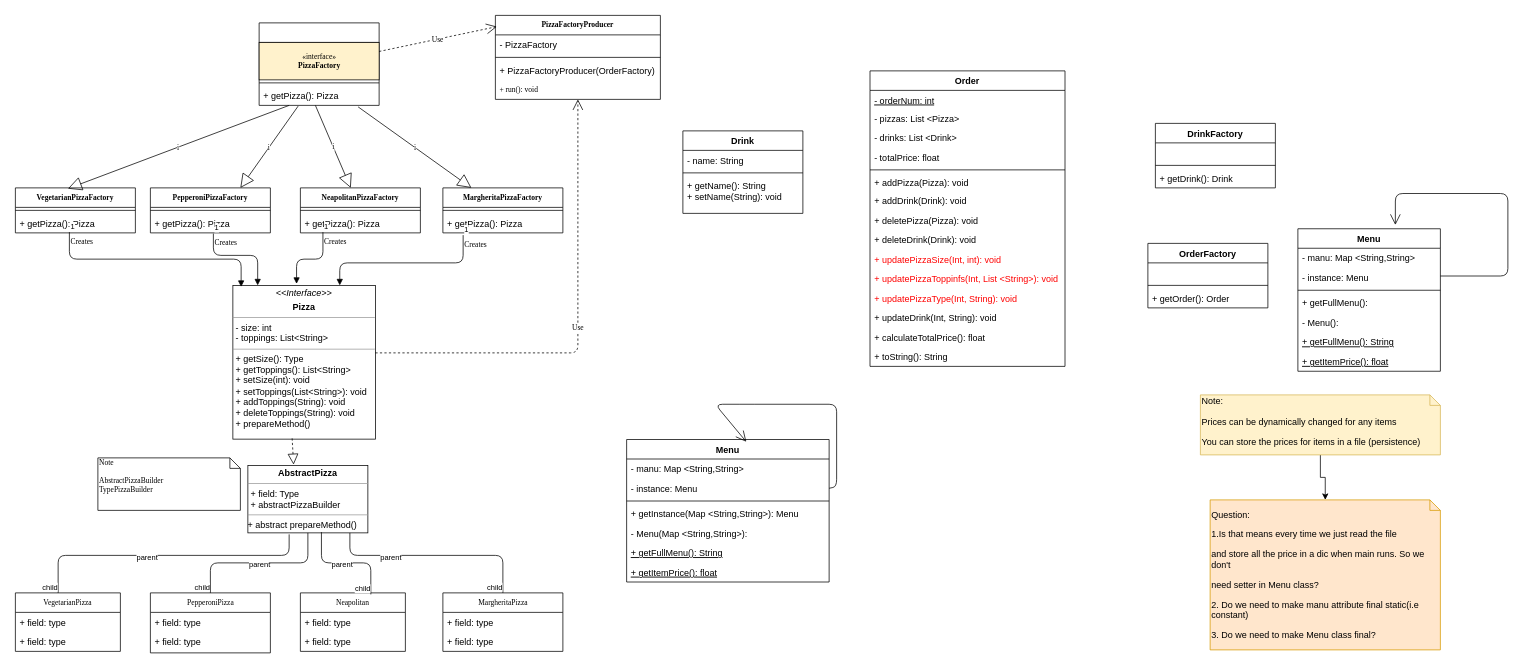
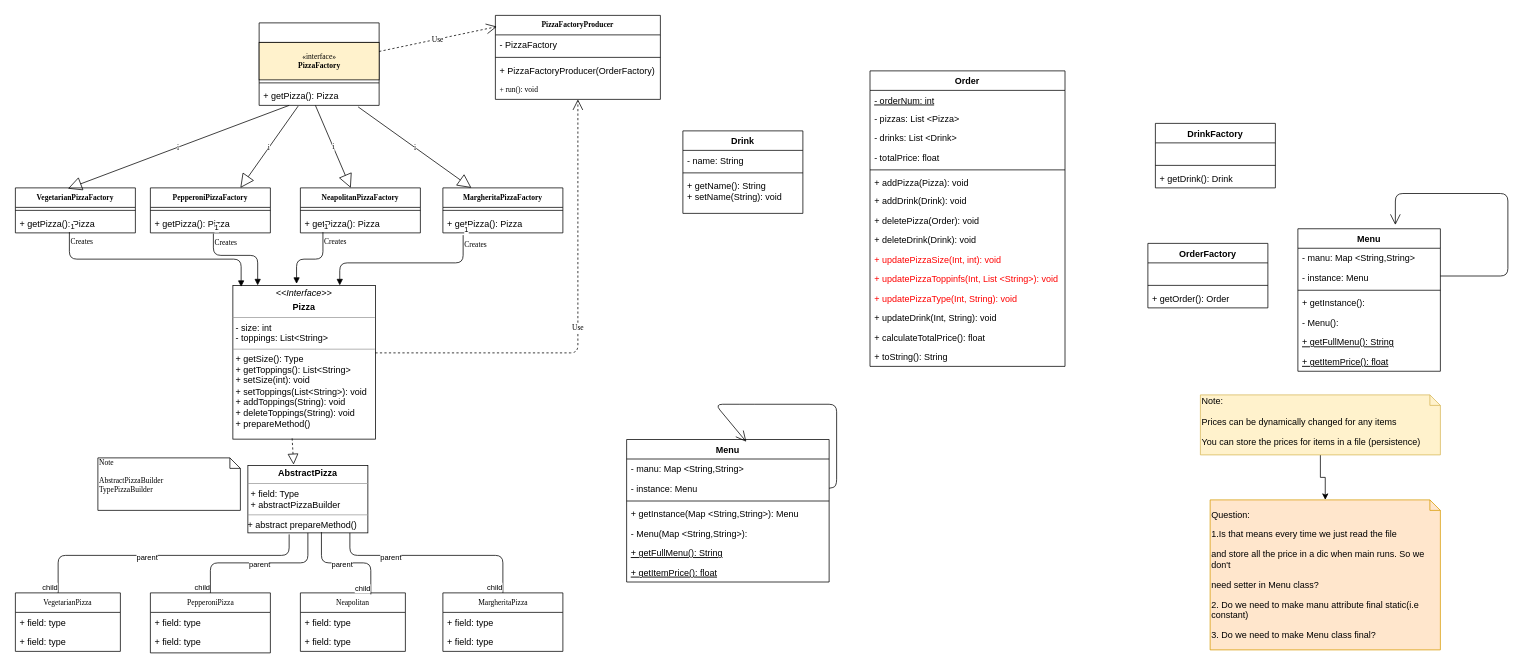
(931, 221) -> (933, 221)
(1338, 303) -> (1340, 303)
